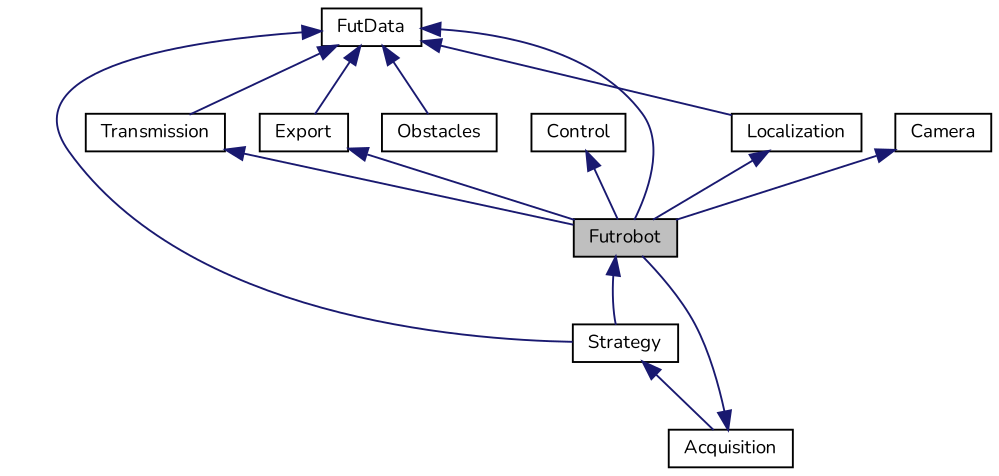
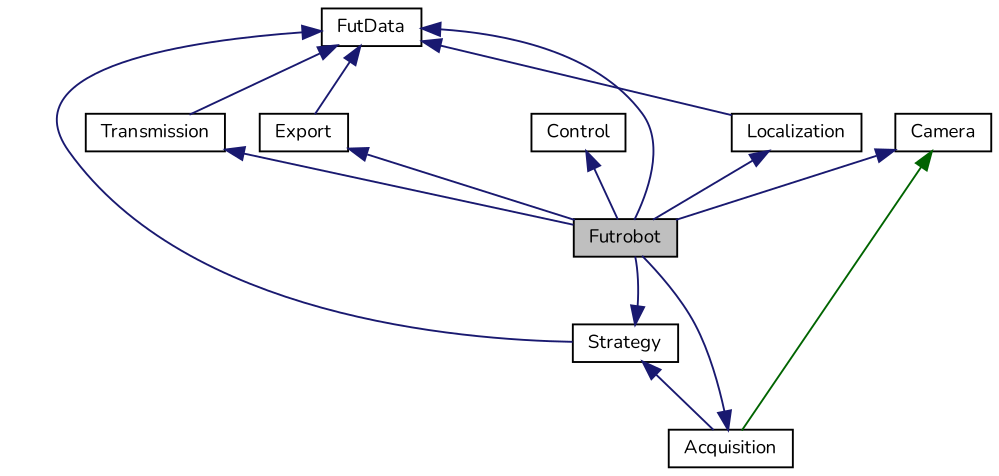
(439, 133) -> none
none -> (832, 299)
(613, 300) -> (638, 281)
